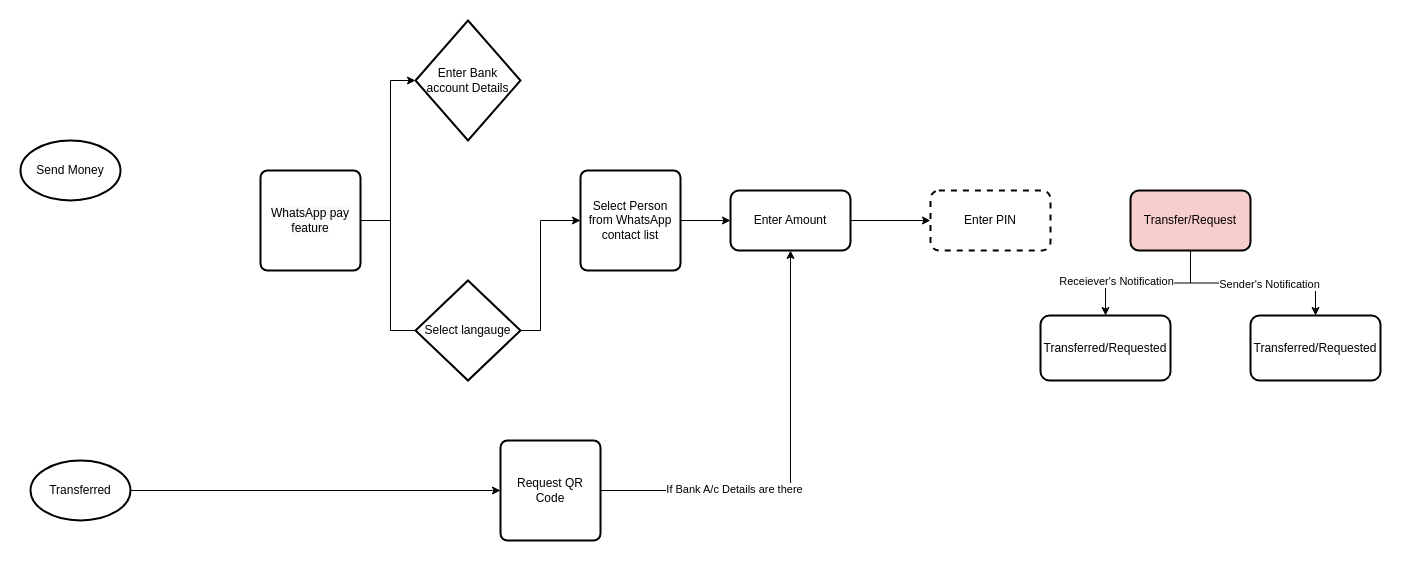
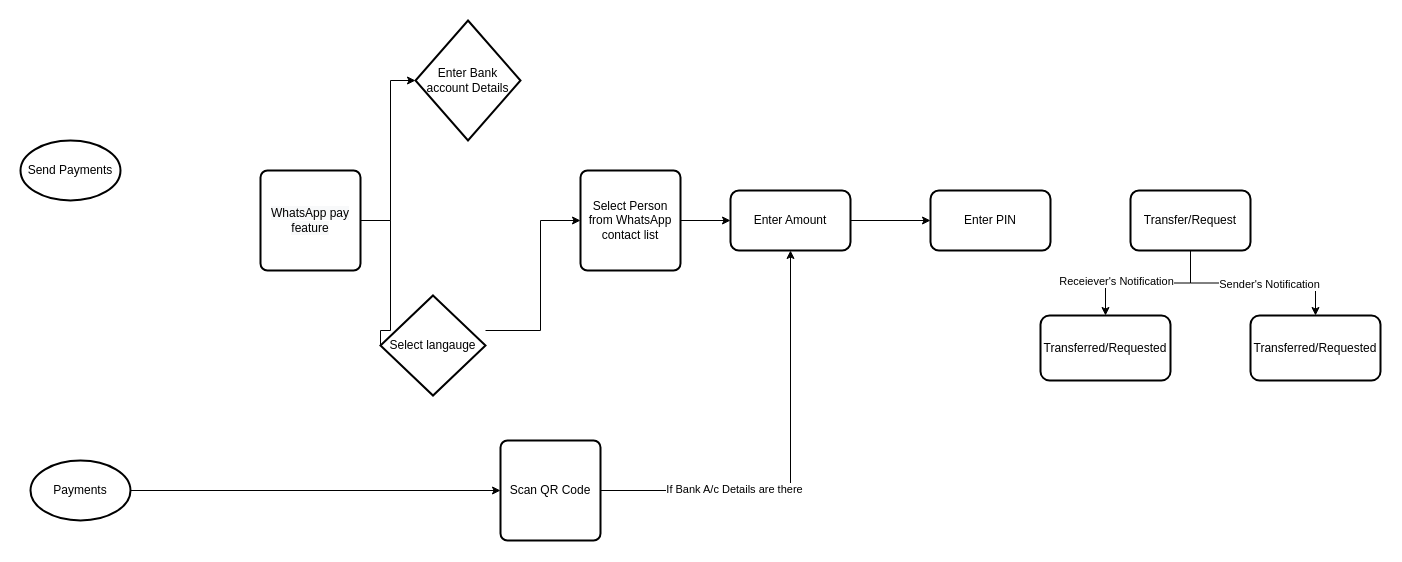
(71, 171) -> (71, 171)
(991, 221) -> (991, 221)
(1191, 221) -> (1191, 221)
(468, 331) -> (433, 346)
(81, 491) -> (81, 491)
(551, 491) -> (551, 491)
